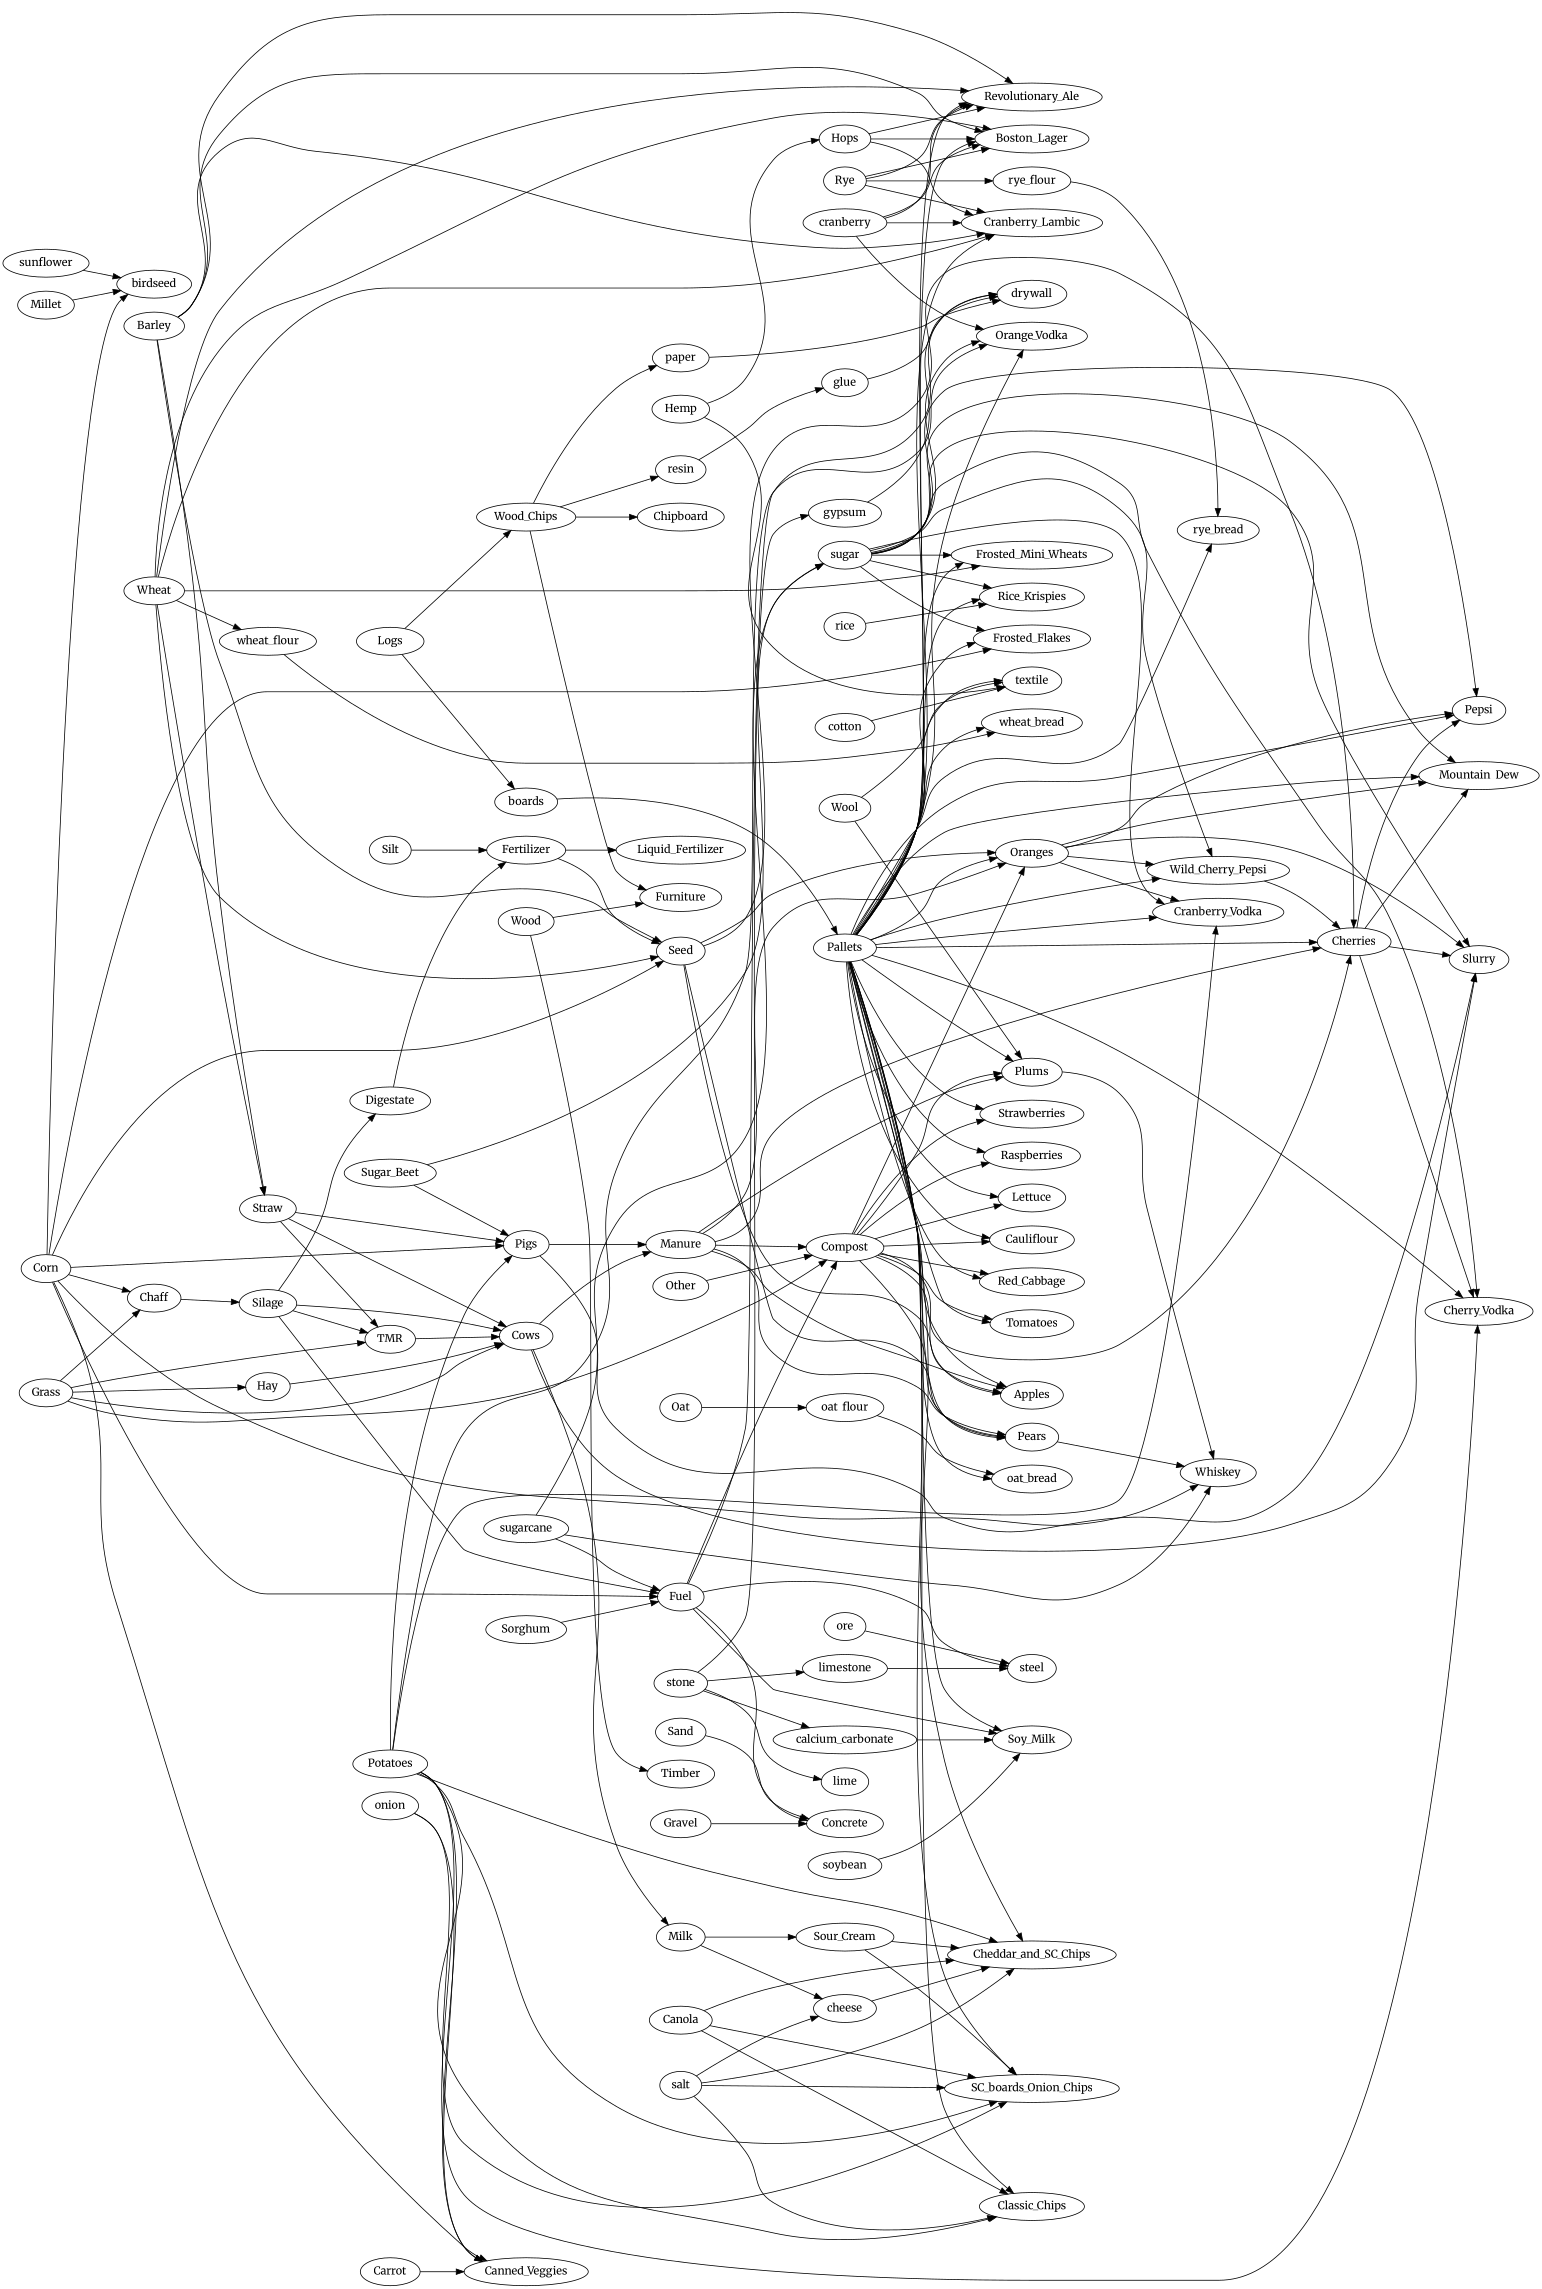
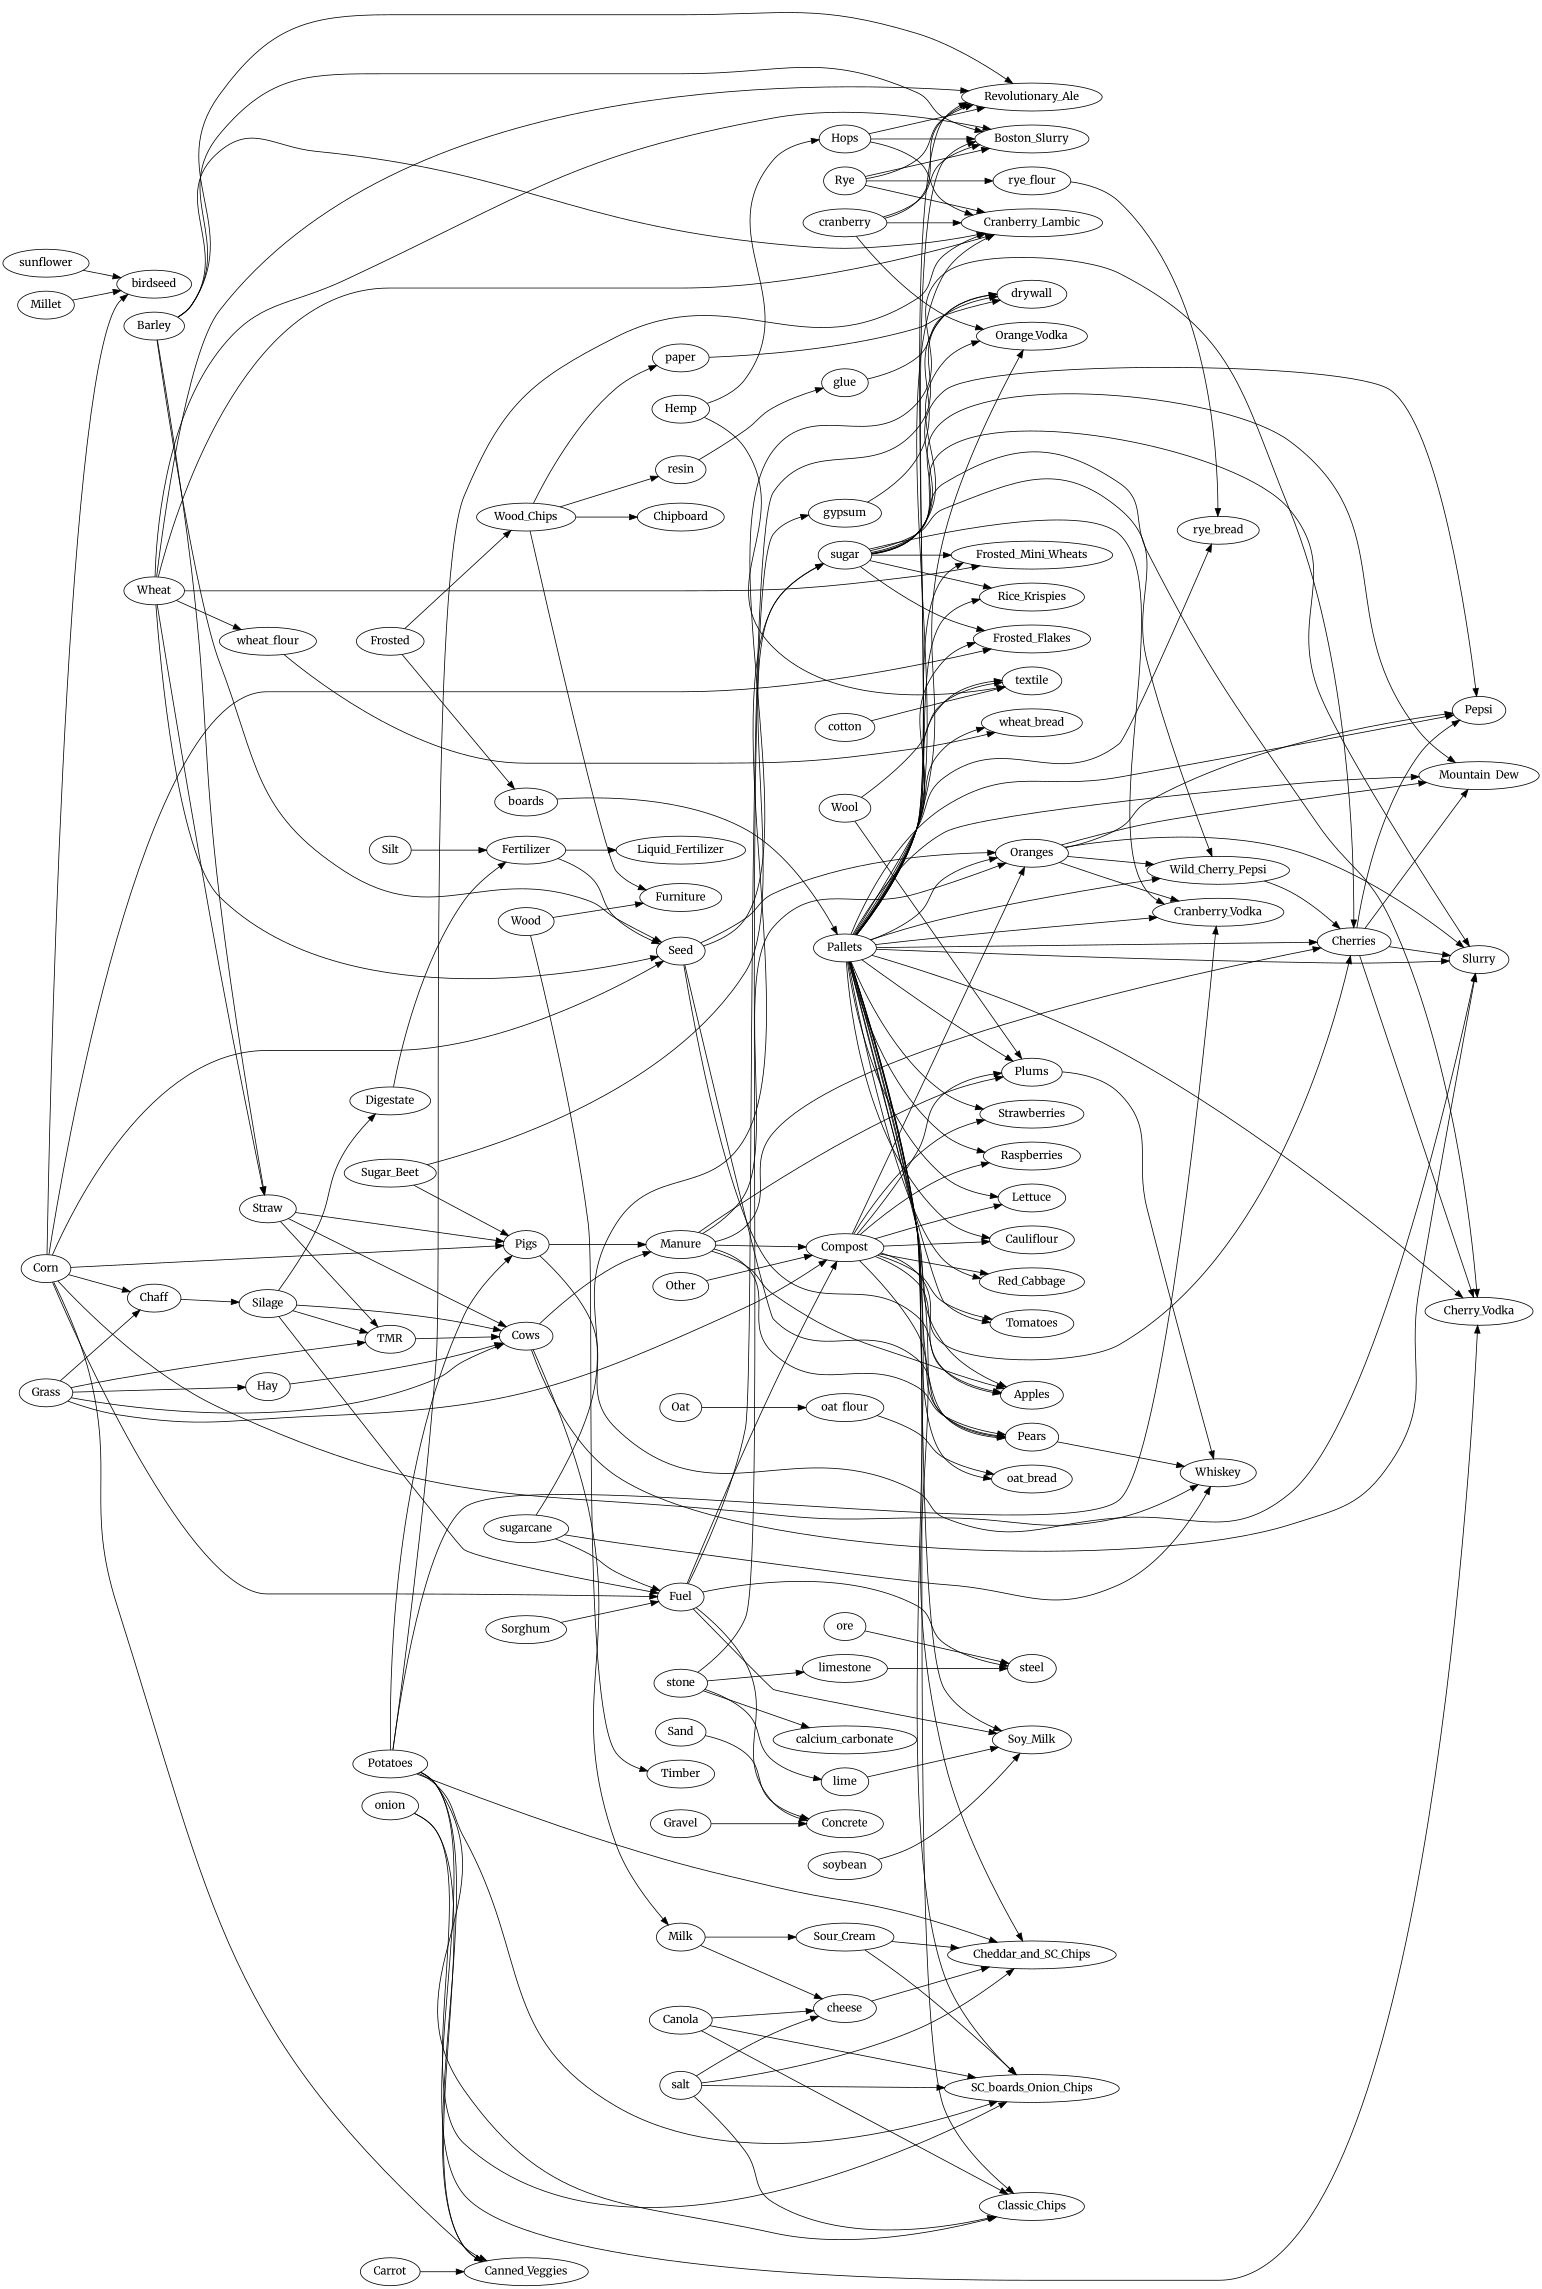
(1032, 139) -> (1032, 139)
(845, 627) -> none
(390, 641) -> (390, 641)
none -> (1159, 959)
(715, 1033) -> (440, 809)
(951, 1740) -> (929, 1763)
(823, 1977) -> (759, 2015)
